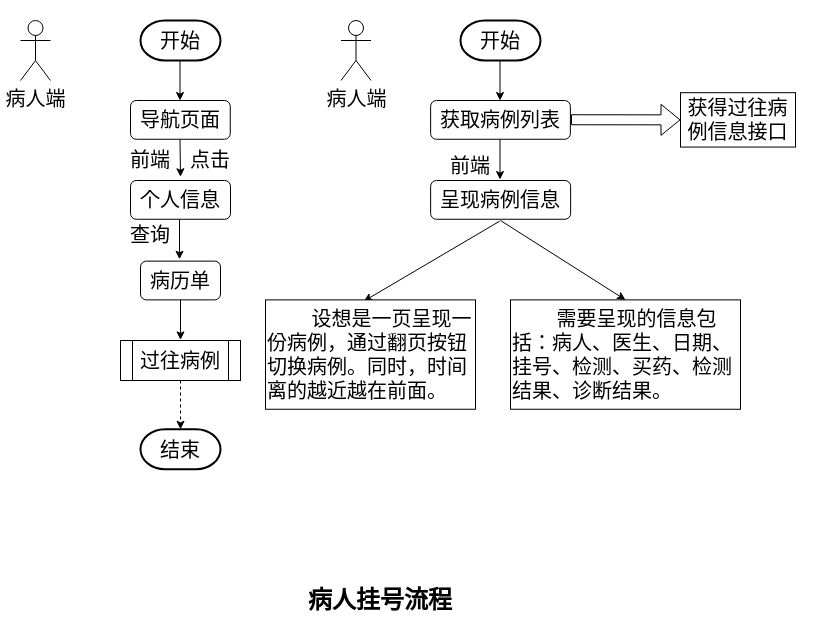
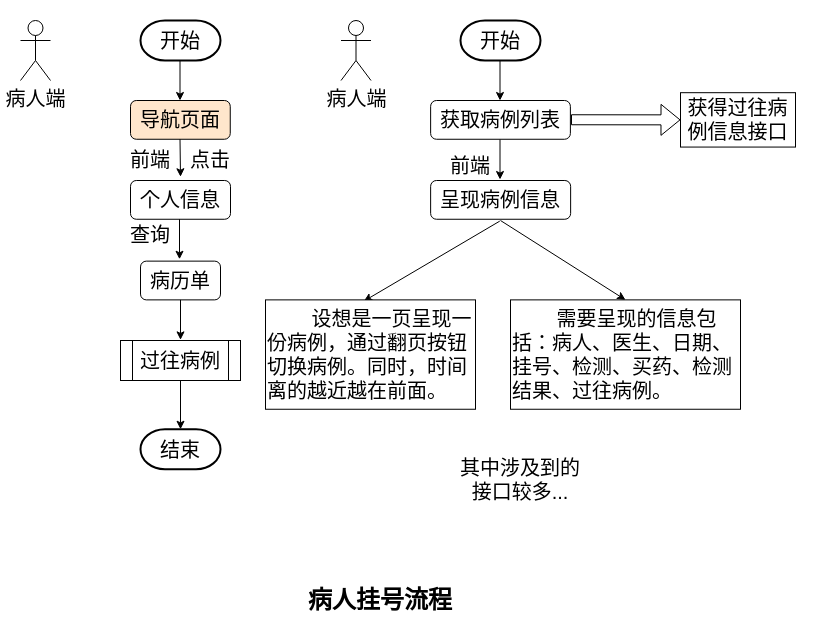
(180, 120) -> (180, 120)
(627, 355) -> (627, 355)
(181, 402) -> (181, 402)
none -> (521, 480)
